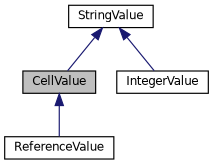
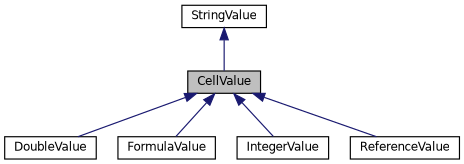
(141, 54) -> (258, 119)
none -> (50, 148)
none -> (167, 148)
